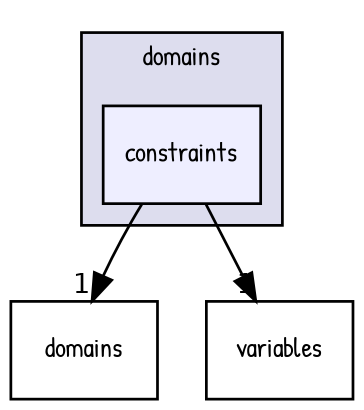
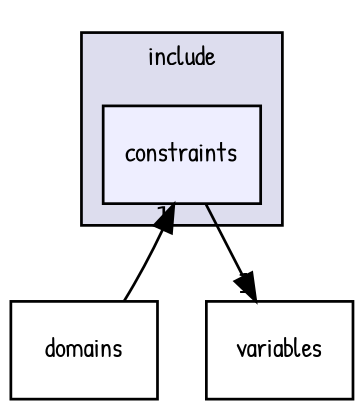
(182, 58) -> (182, 58)
(119, 243) -> (144, 266)
